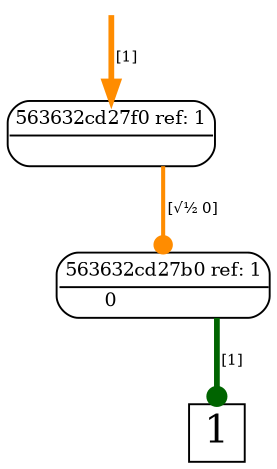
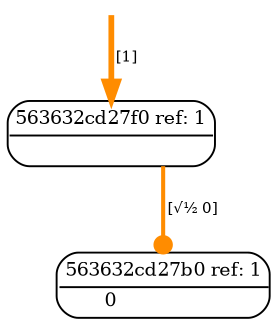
(217, 433) -> none
